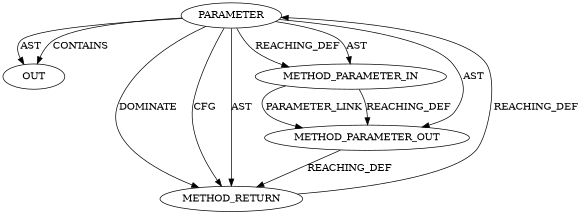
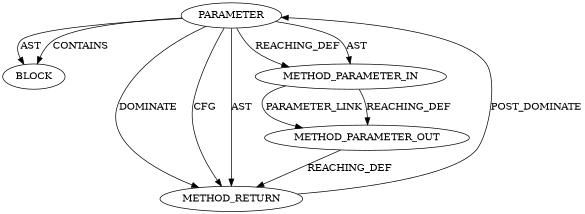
(409, 41) -> none
(34, 77) -> (34, 77)
(536, 107) -> (536, 107)
